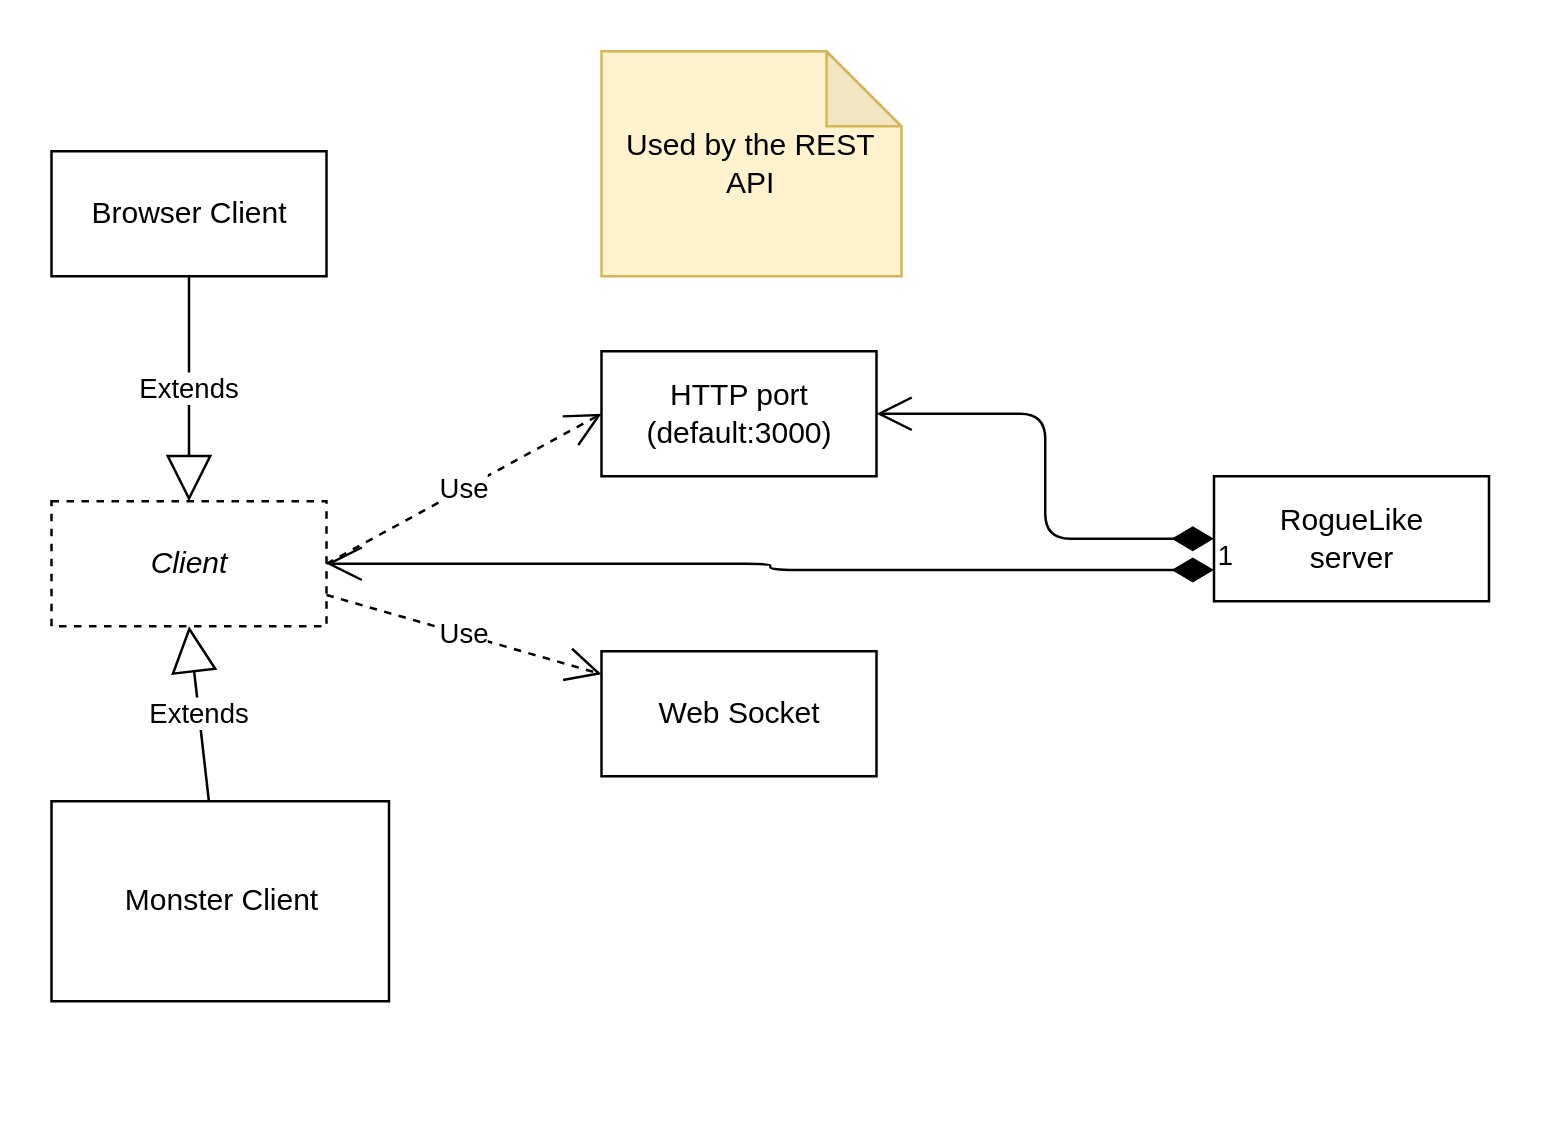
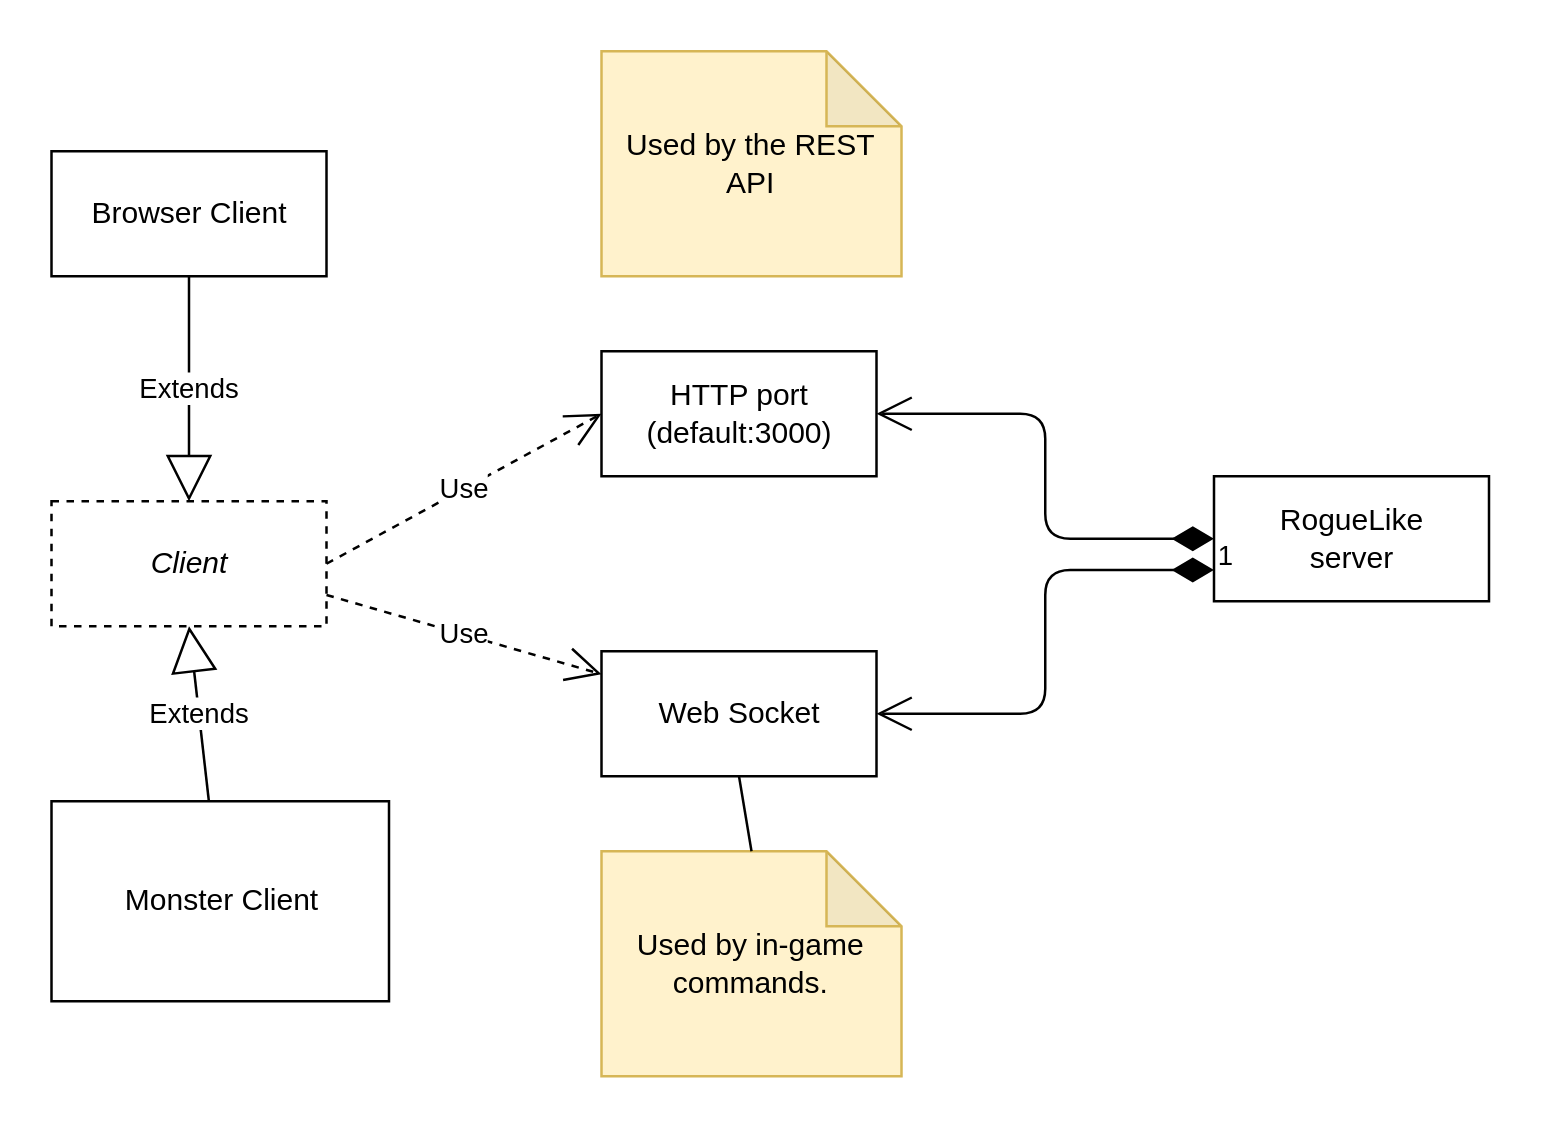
(697, 564) -> (1032, 712)
none -> (745, 814)
none -> (751, 964)
